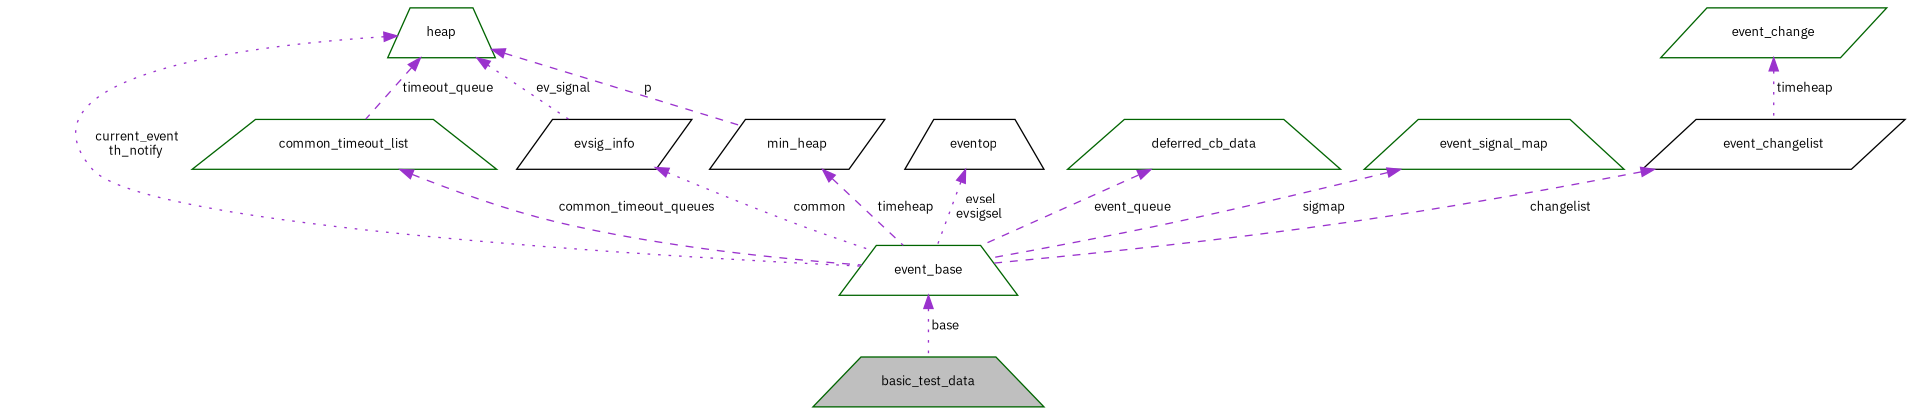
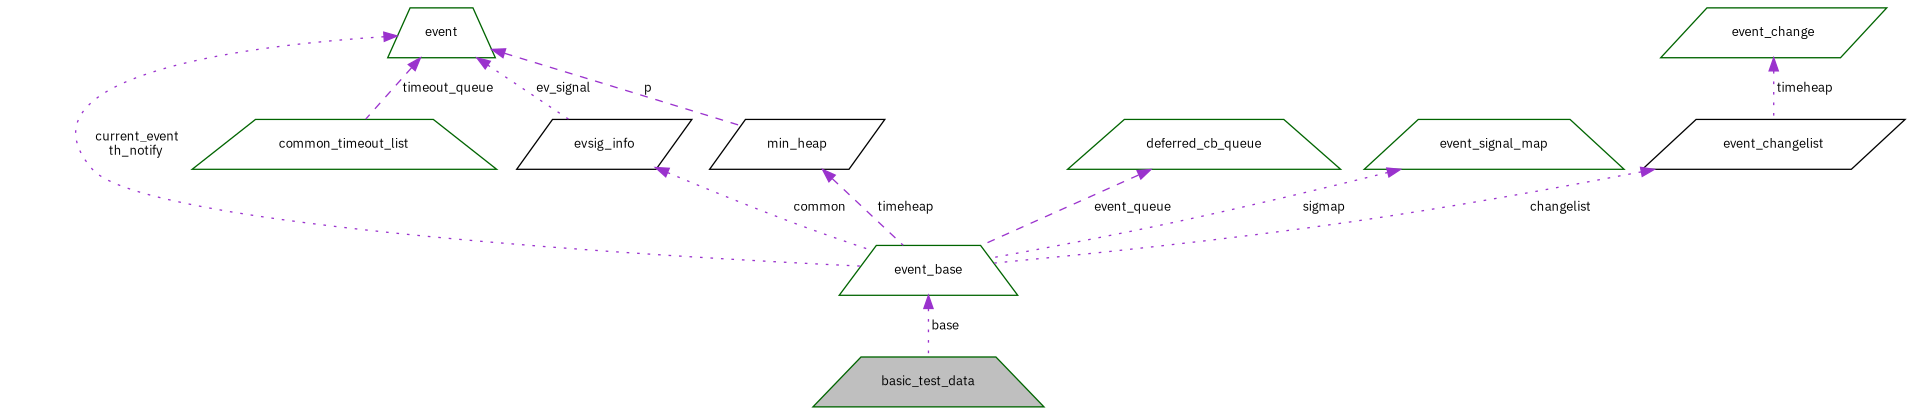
(442, 33) -> (442, 33)
(974, 144) -> none
(1204, 144) -> (1204, 144)
(1190, 219) -> (1190, 219)
(1319, 226) -> (1319, 226)
(633, 238) -> none
